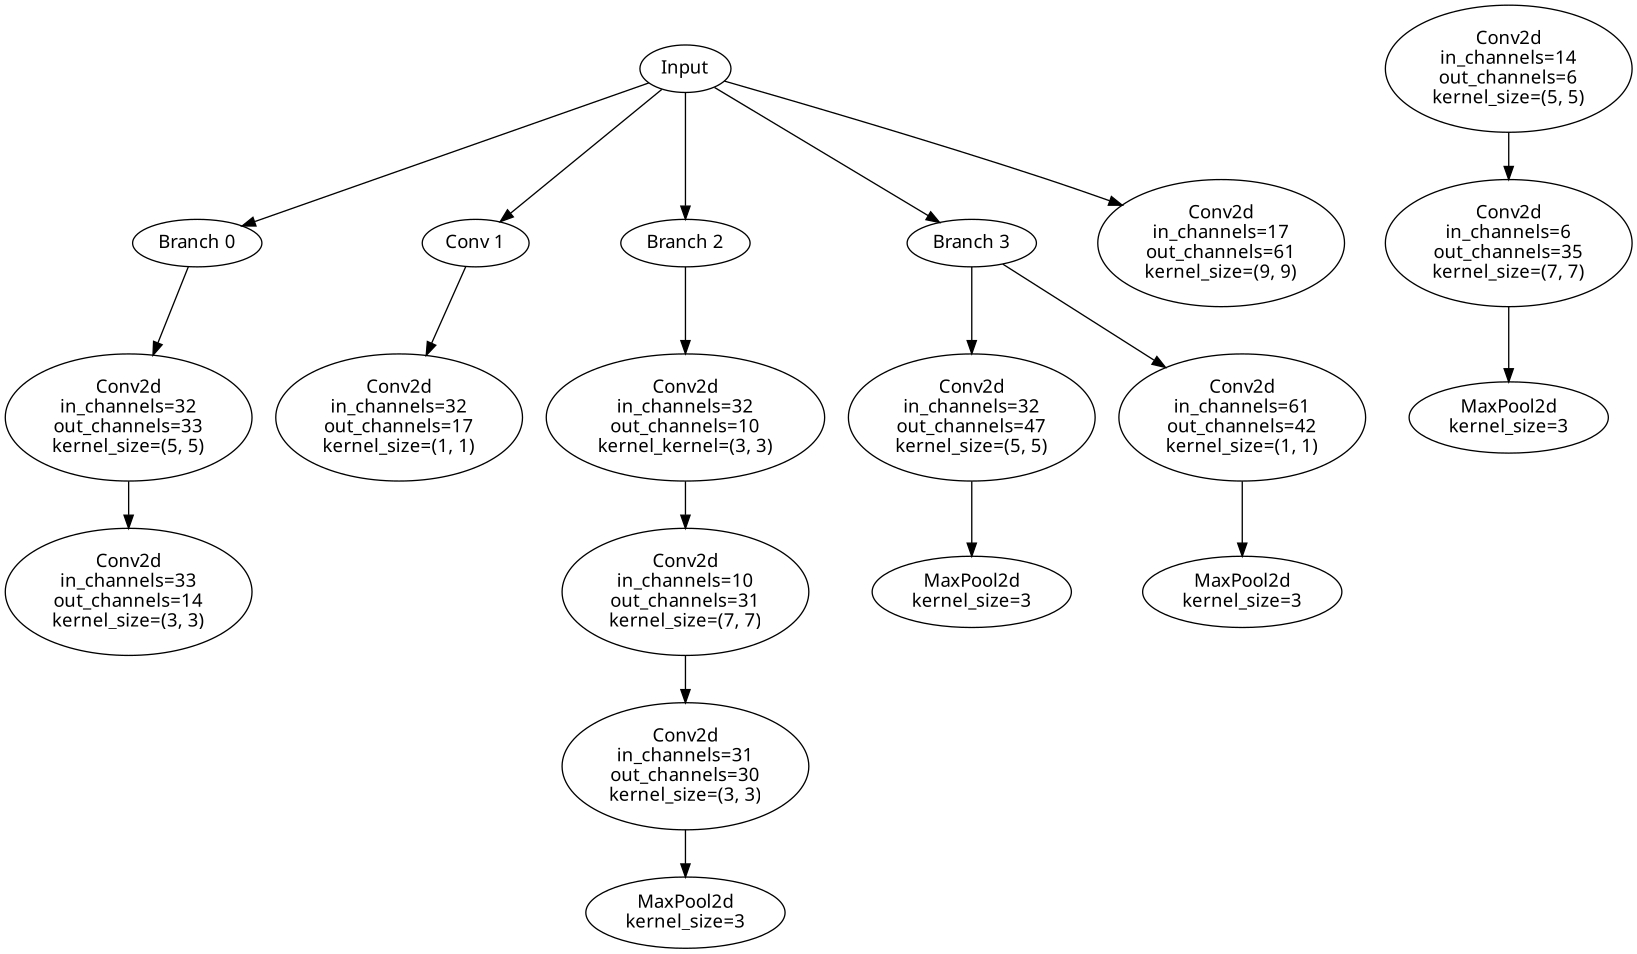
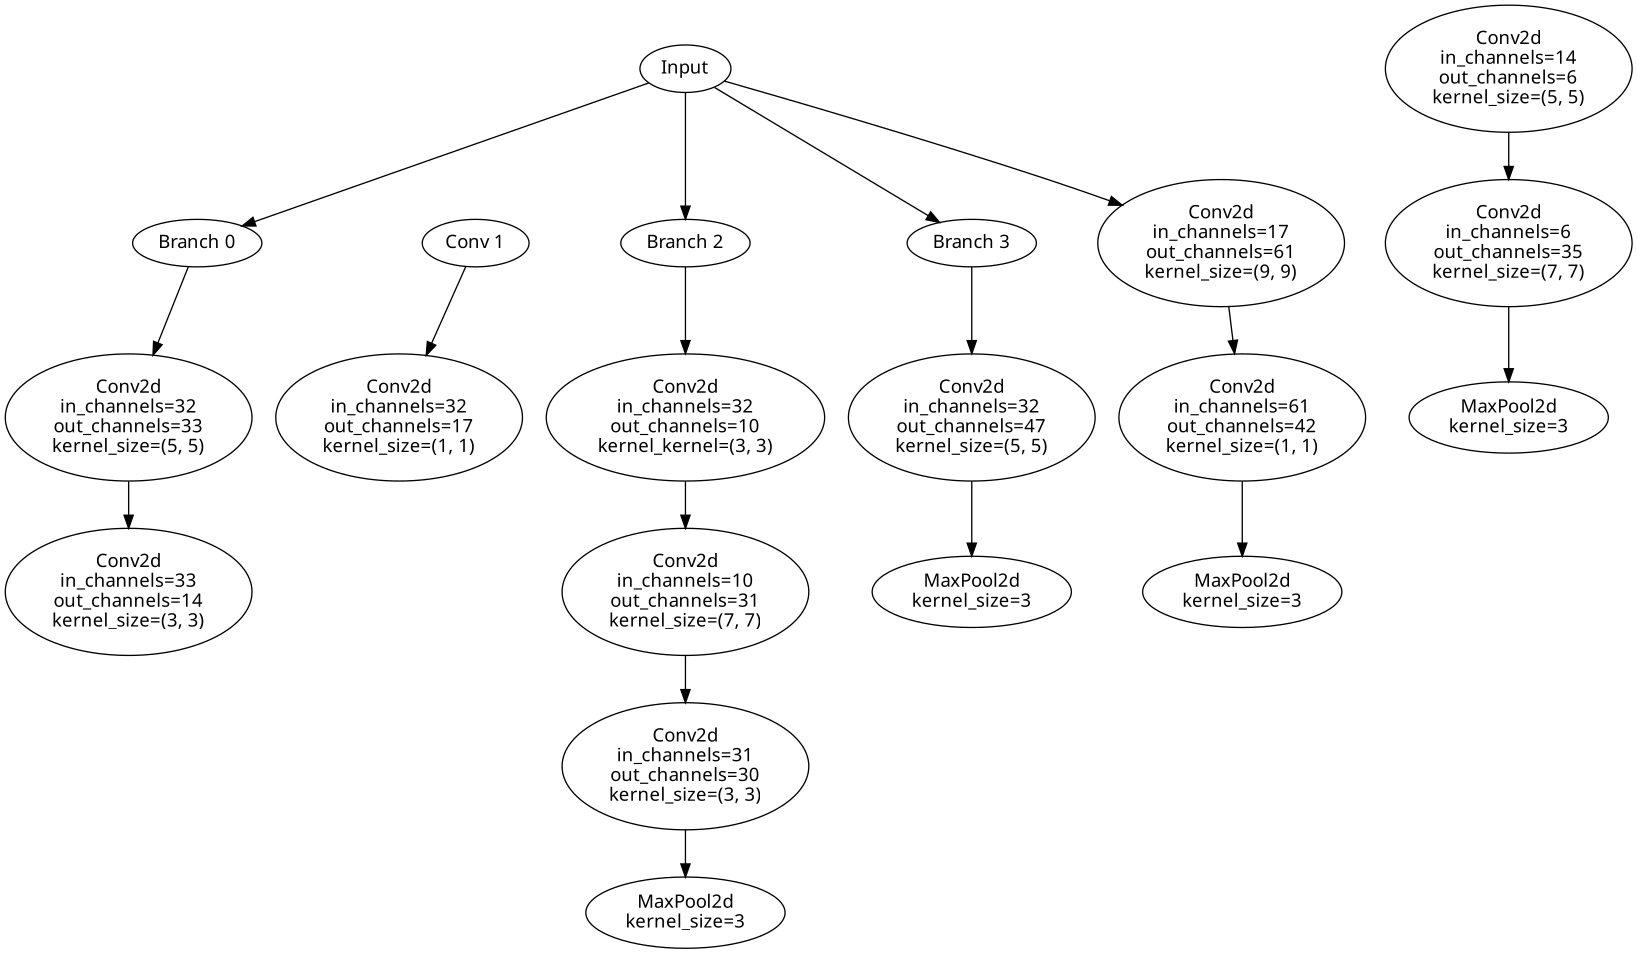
(586, 151) -> none
(1078, 312) -> (1231, 323)
